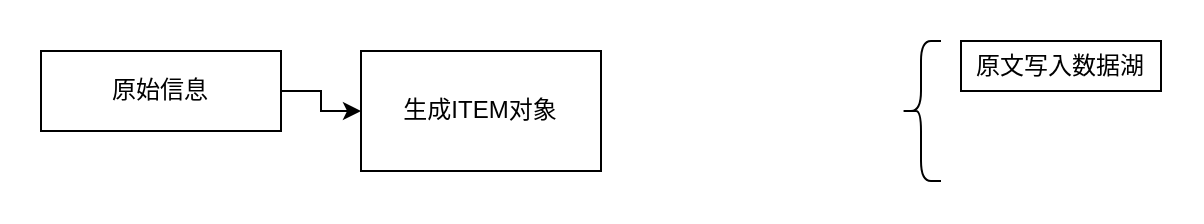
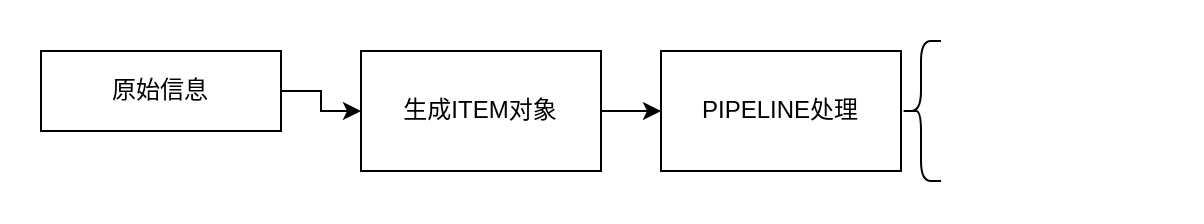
(1061, 66) -> none
none -> (638, 111)
none -> (781, 111)
